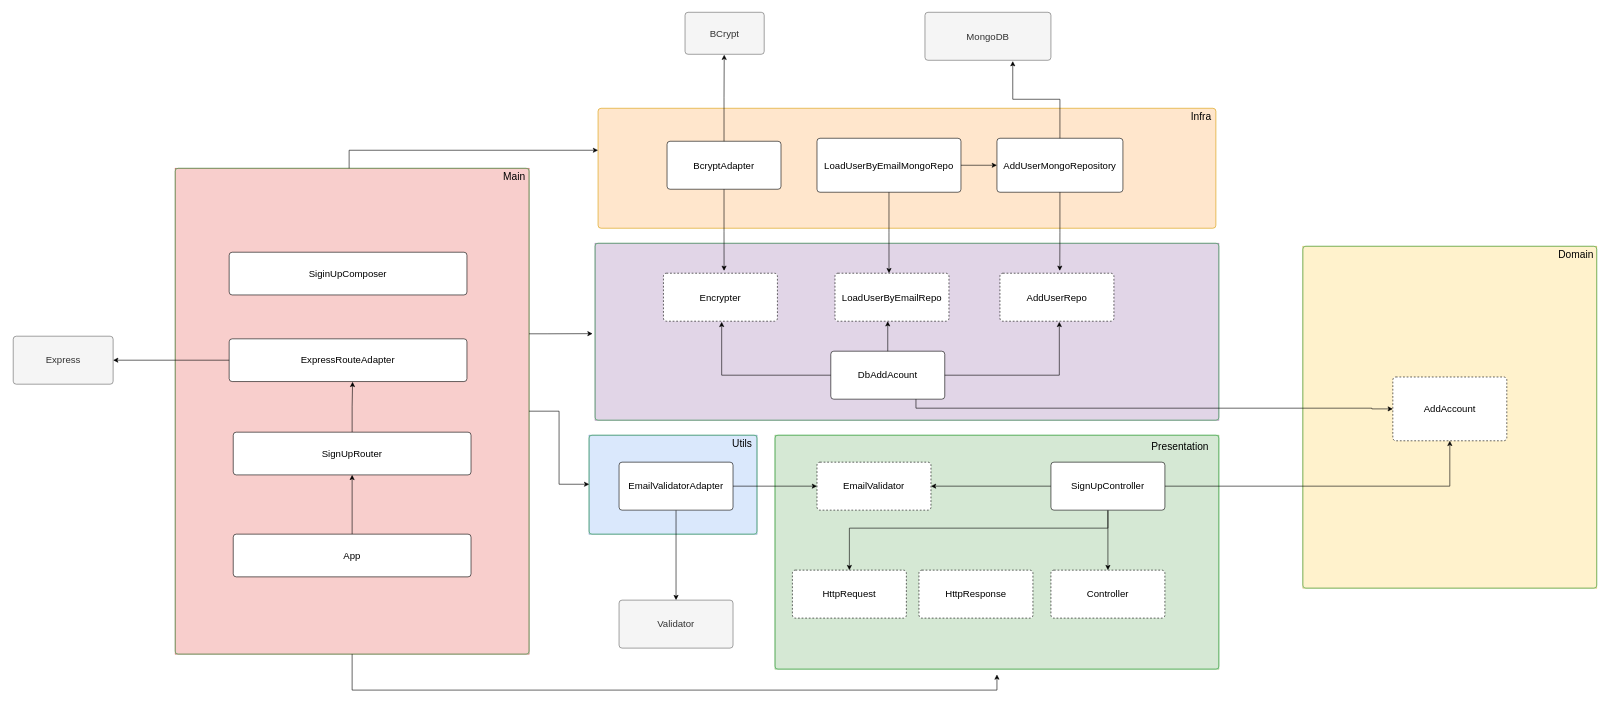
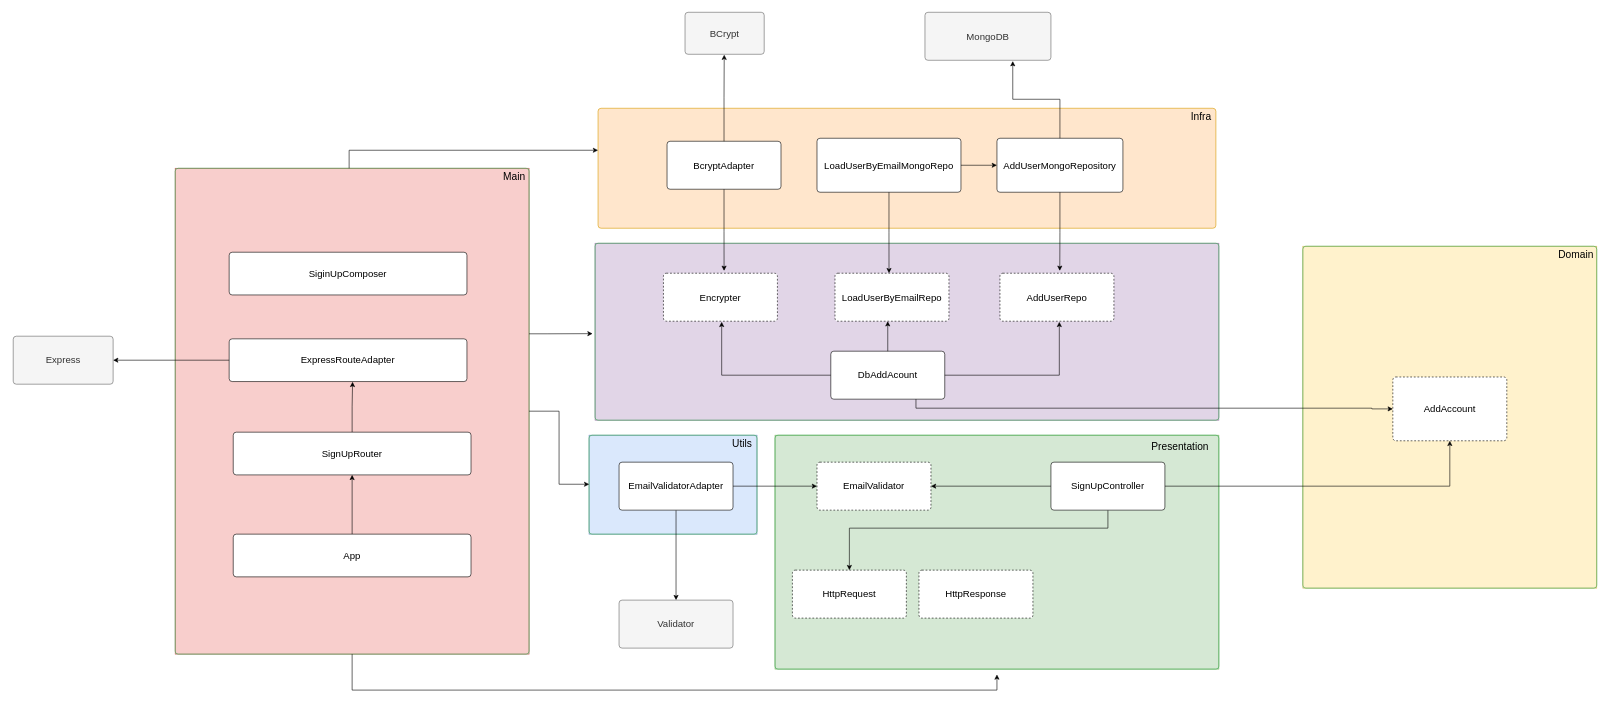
(1108, 564) -> none
(1108, 594) -> none
